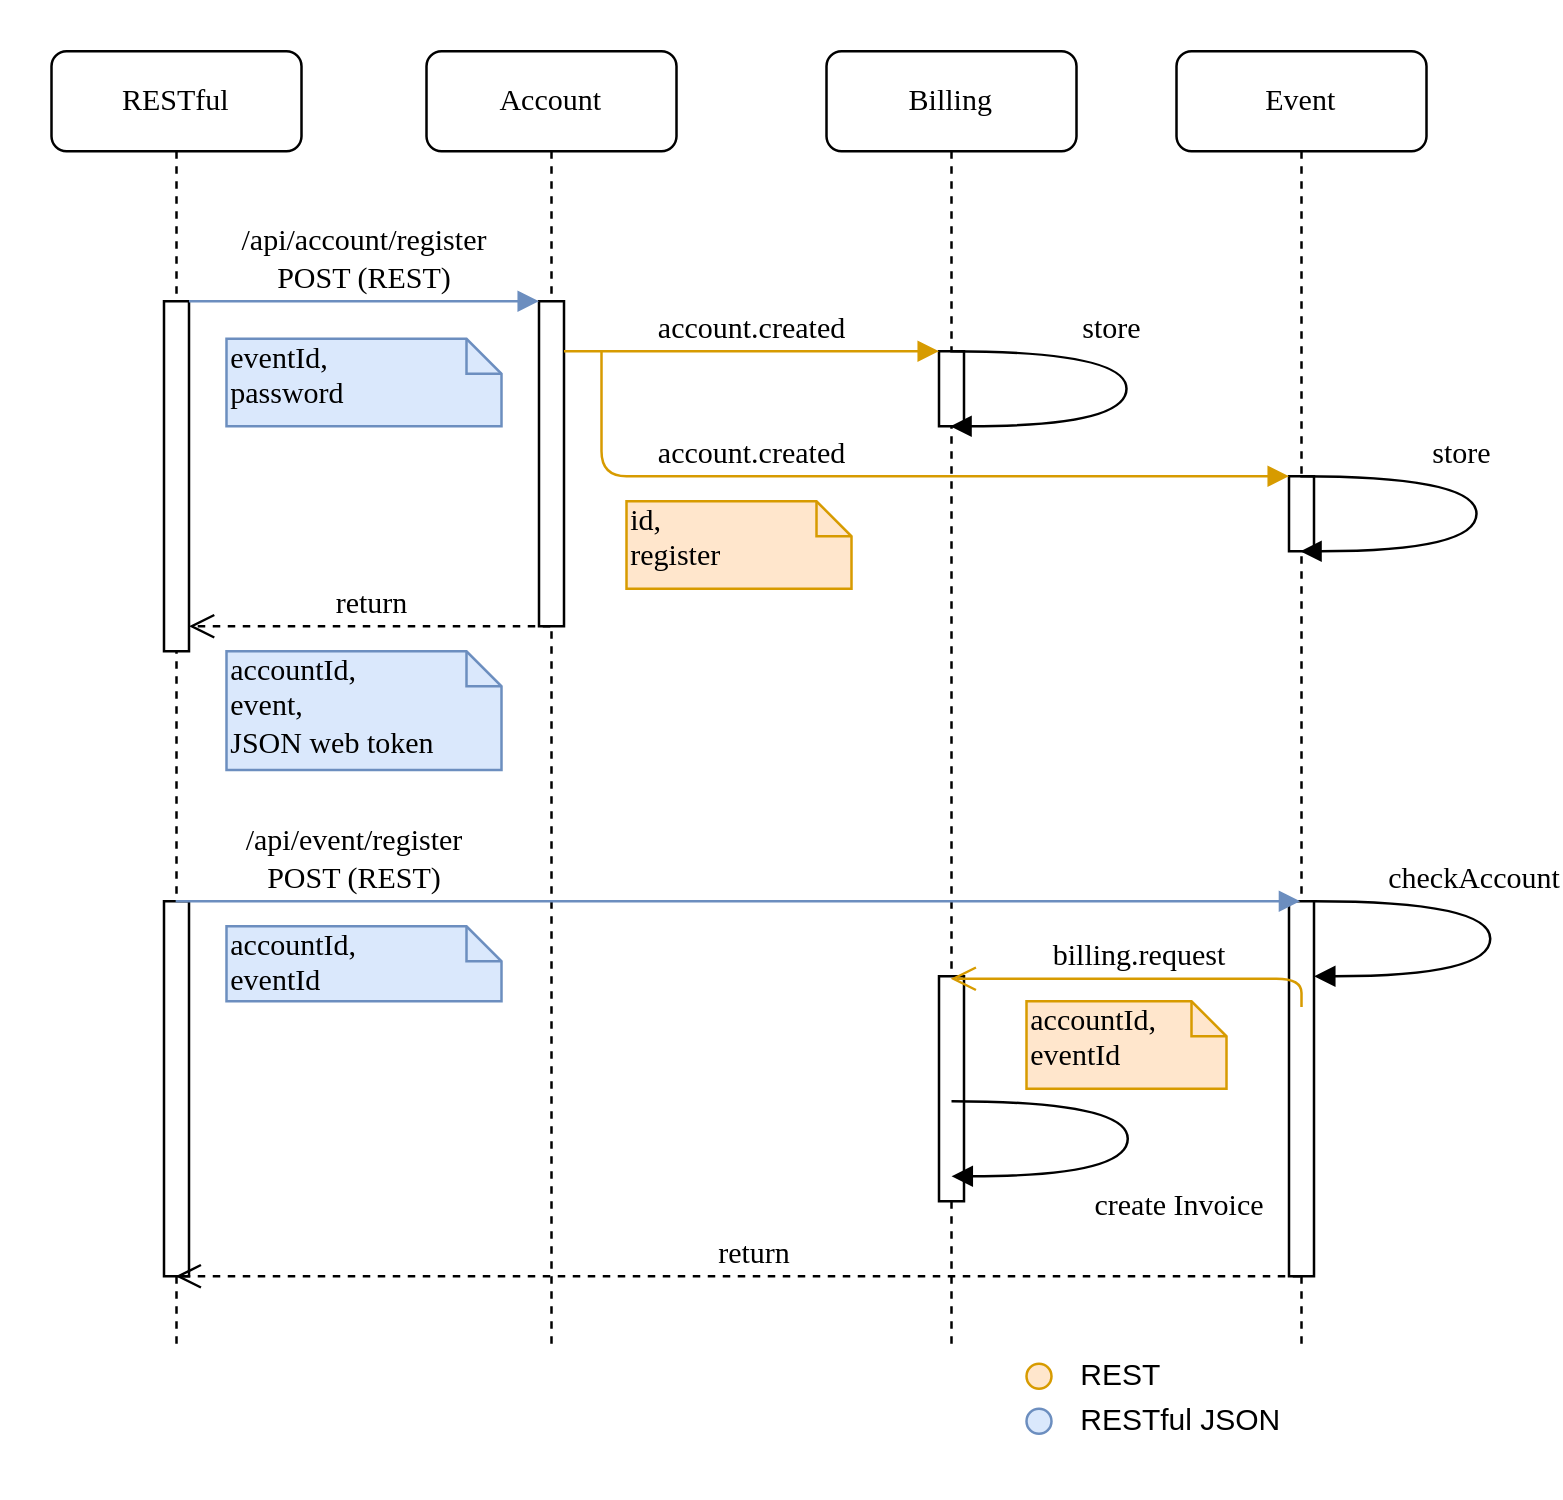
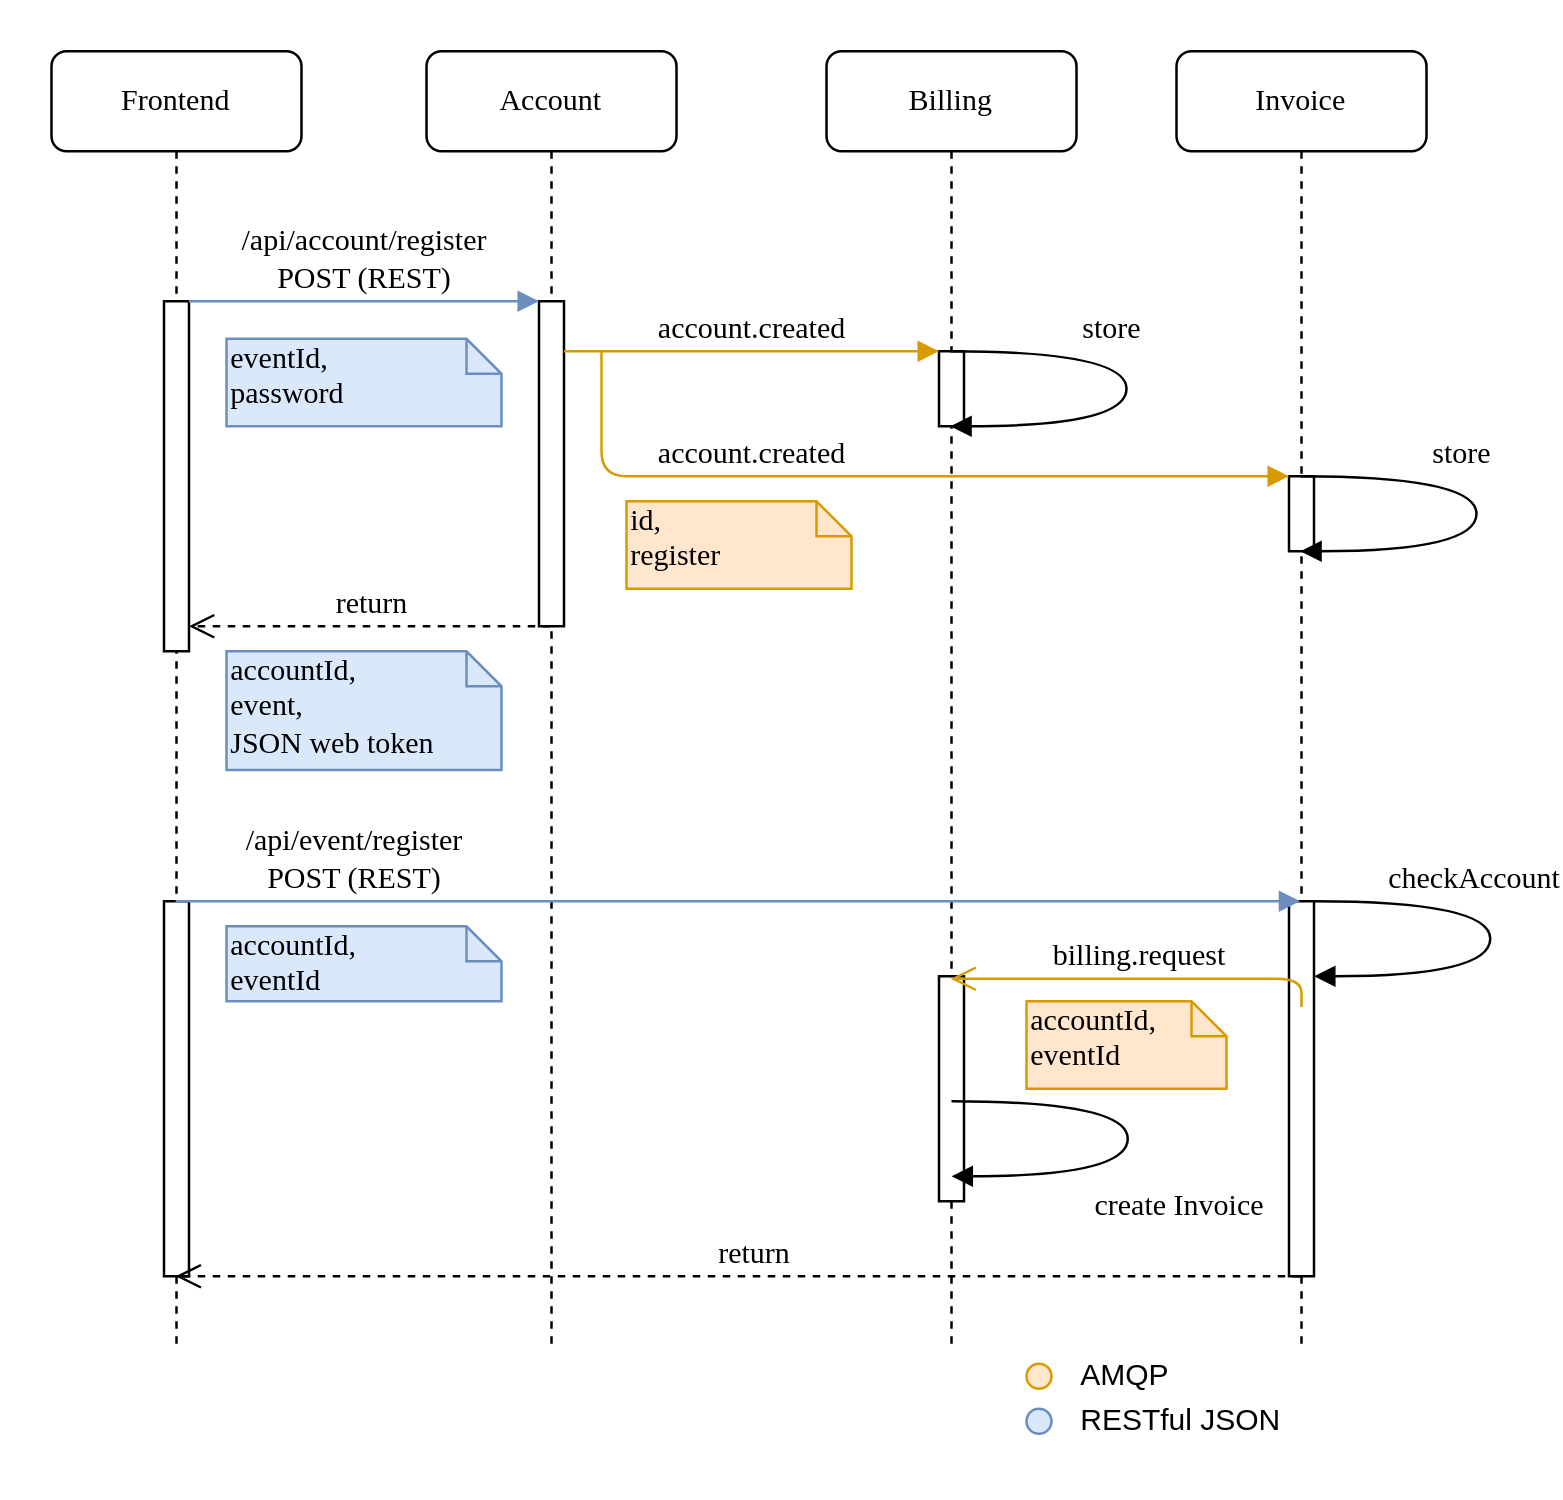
(176, 101) -> (176, 101)
(1301, 101) -> (1301, 101)
(1115, 1376) -> (1115, 1376)
